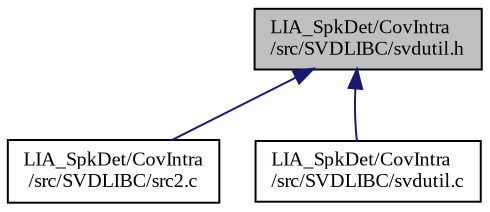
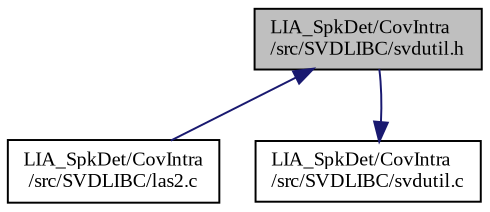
(355, 115) -> (381, 95)
(114, 171) -> (114, 171)
